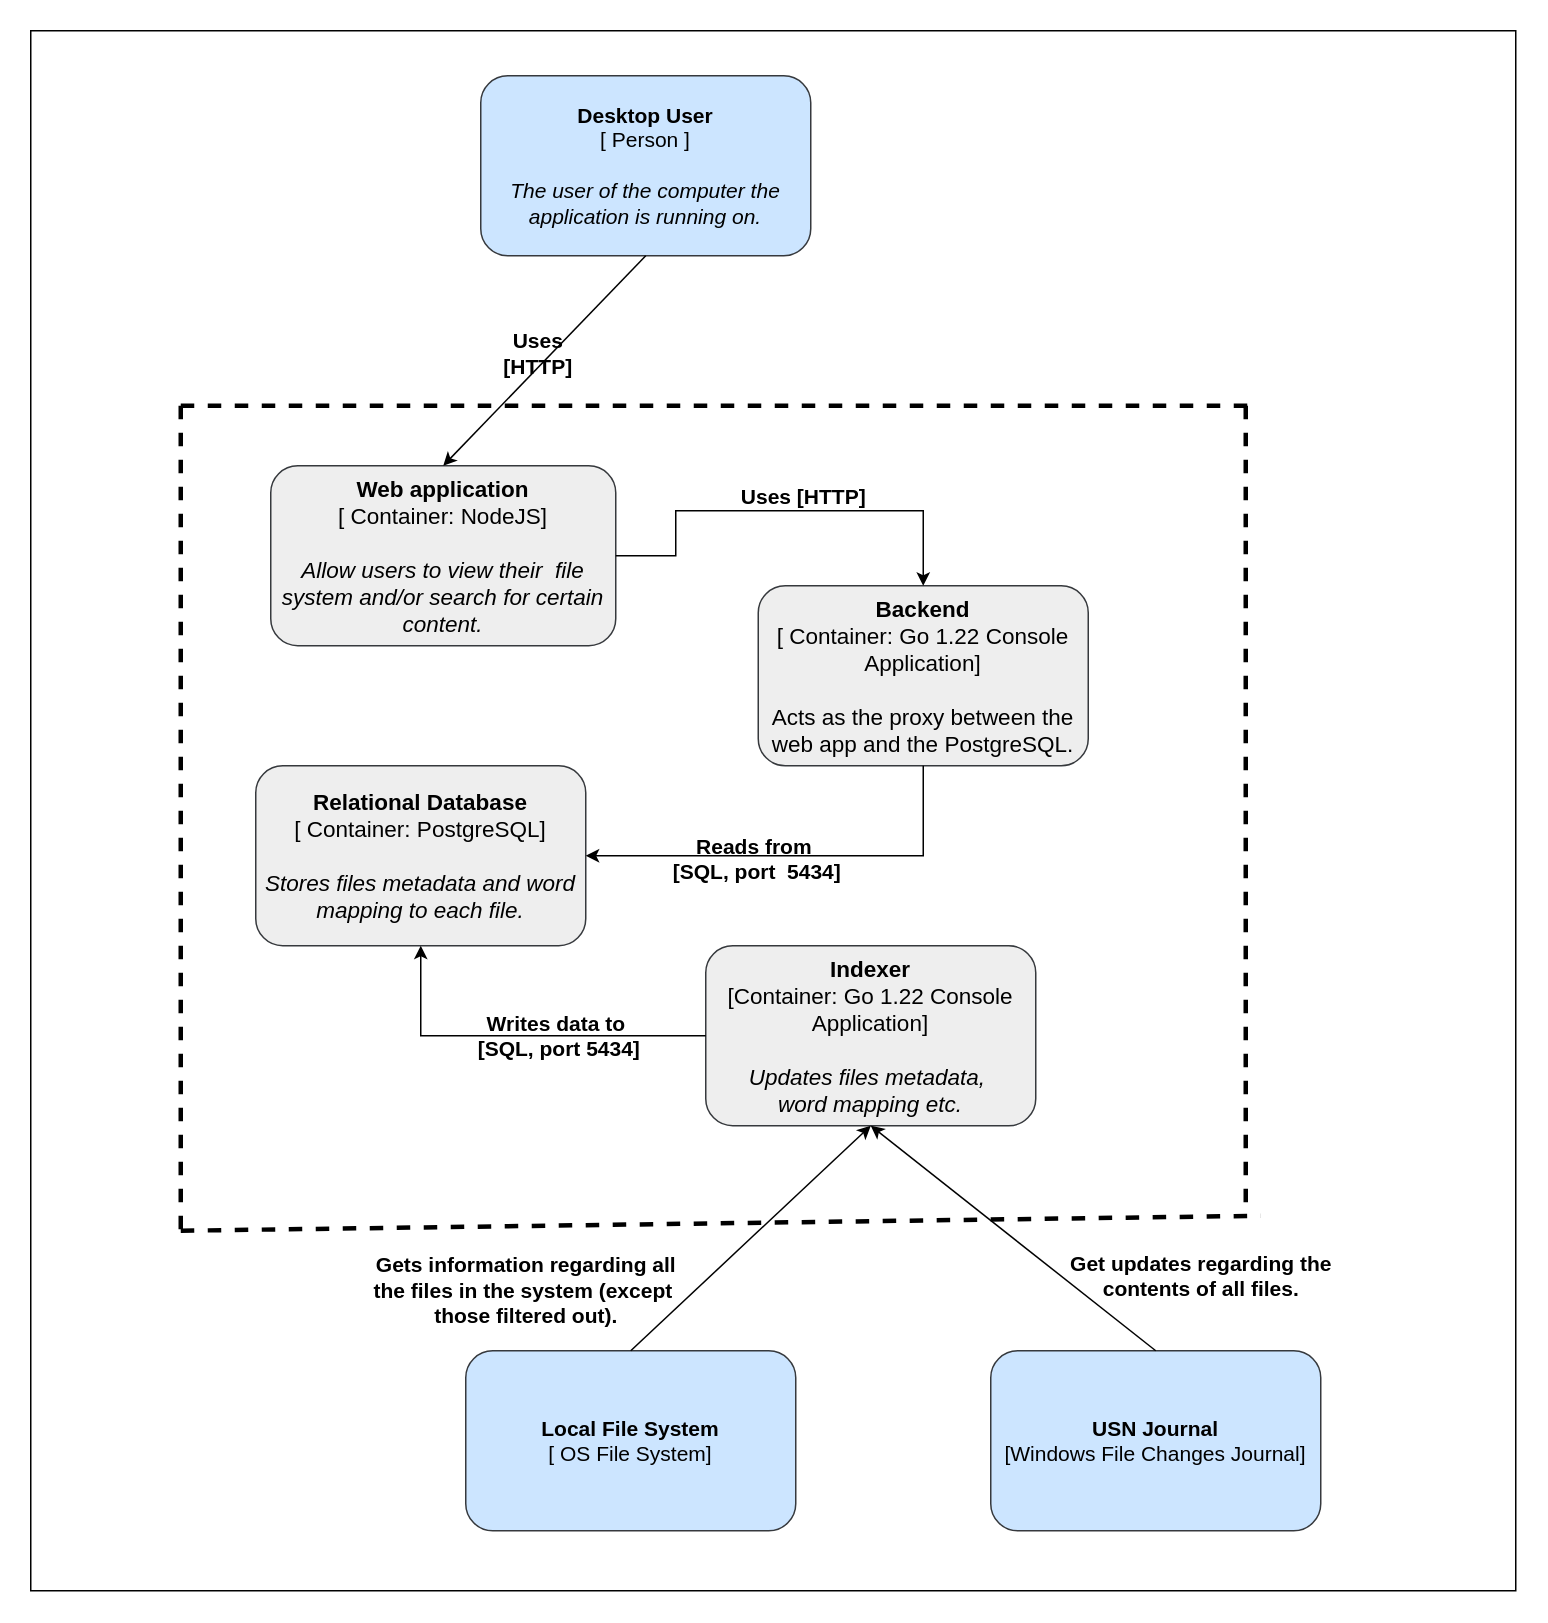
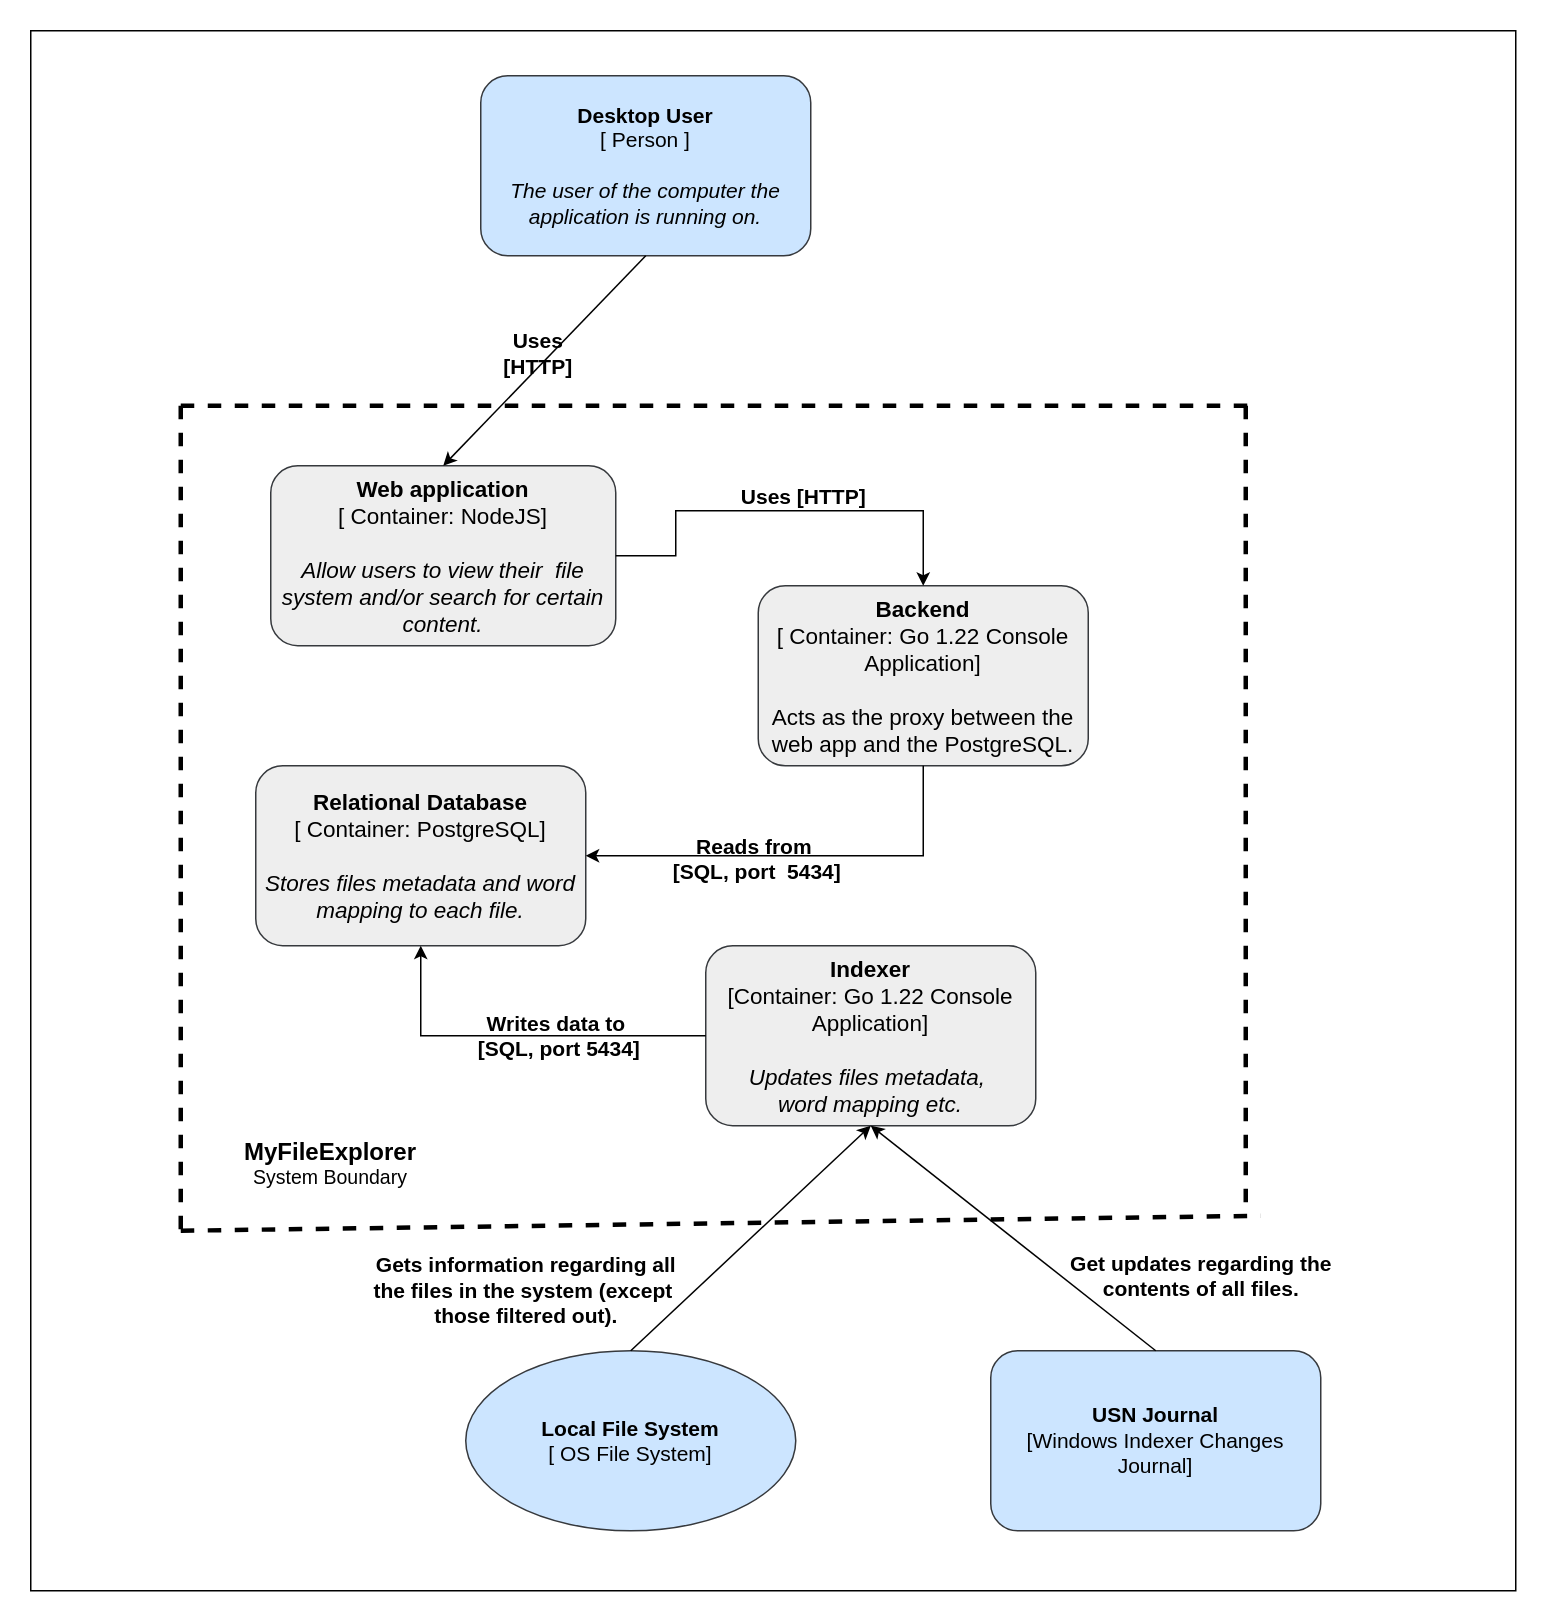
none -> (331, 1163)
(631, 1441) -> (631, 1441)
(1156, 1441) -> (1156, 1441)
